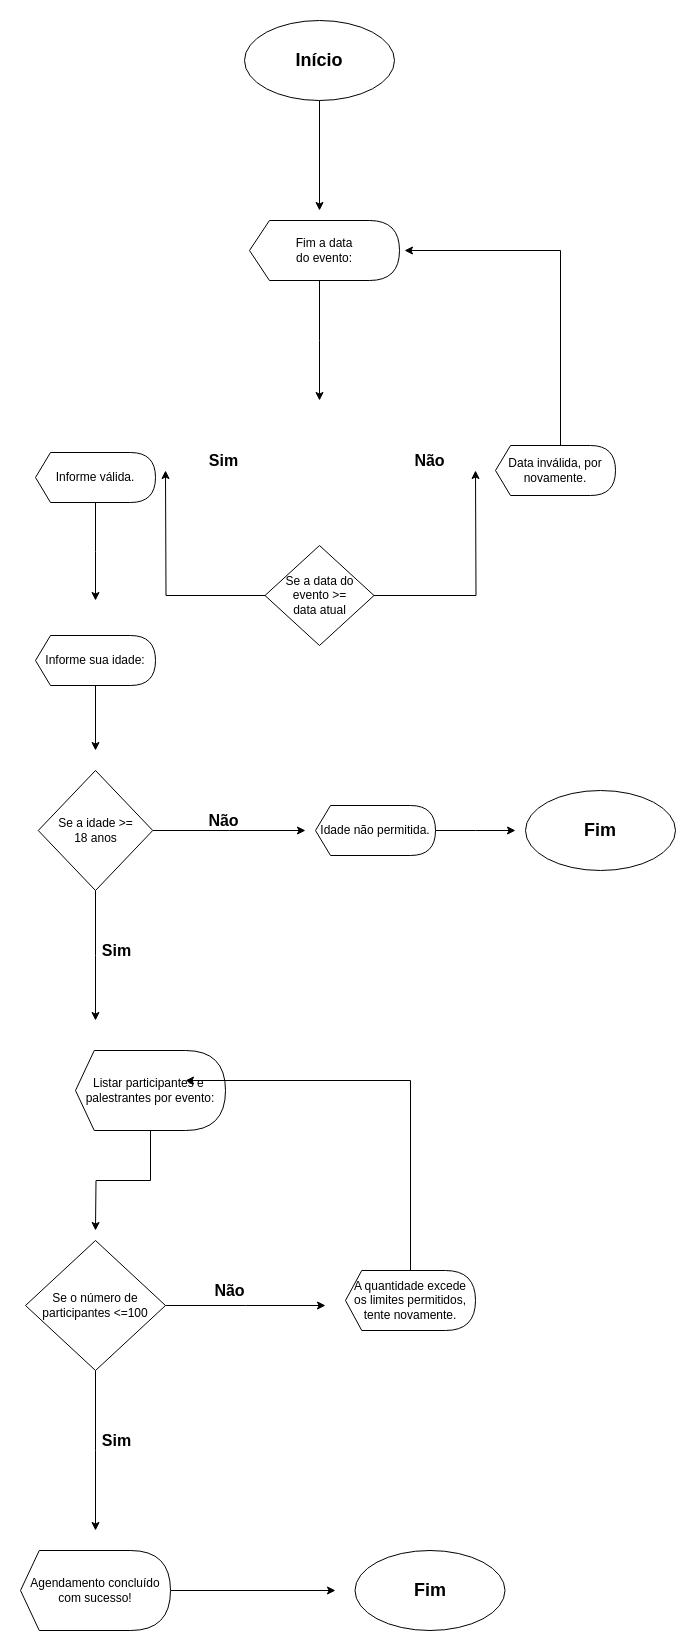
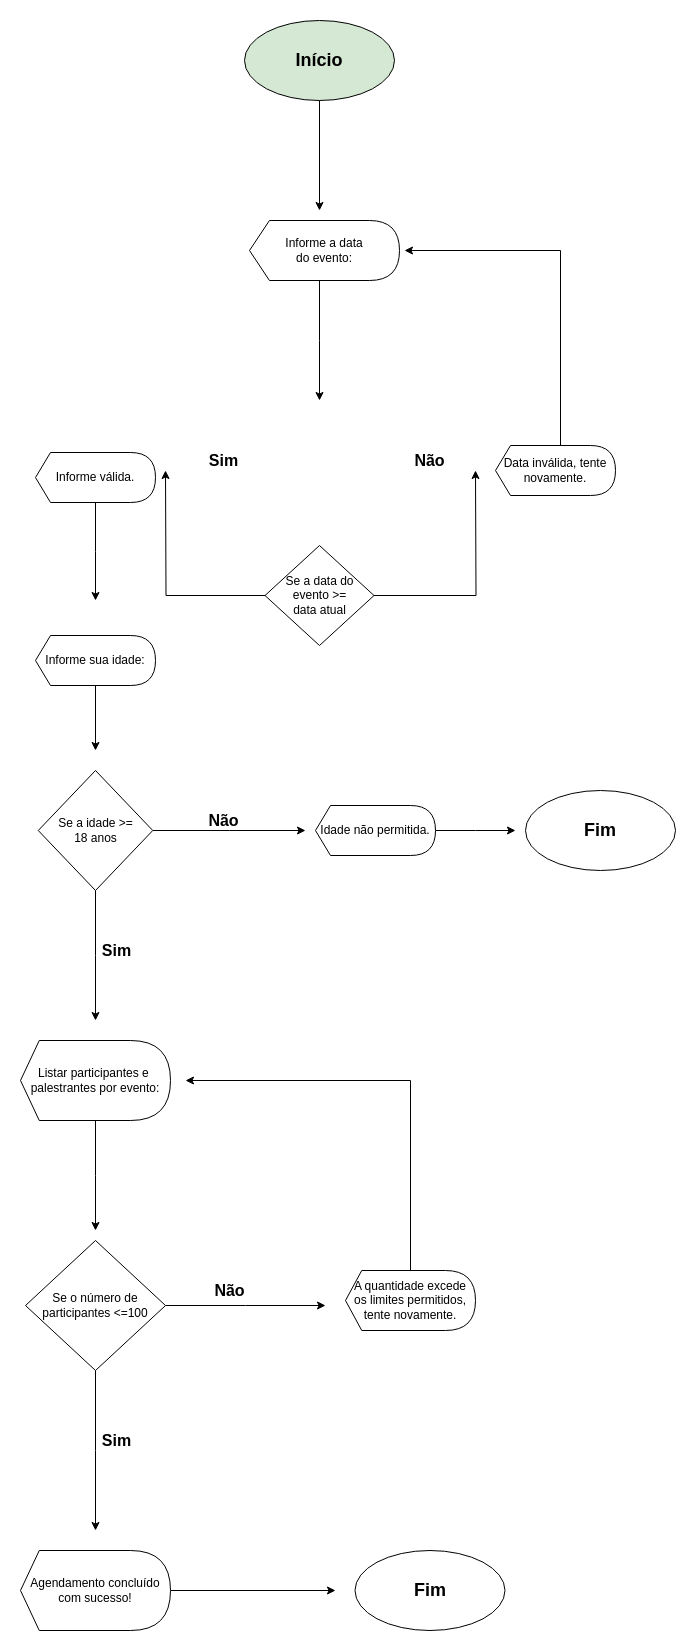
(320, 61) -> (320, 61)
(325, 251) -> (325, 251)
(556, 471) -> (556, 471)
(151, 1091) -> (96, 1081)
